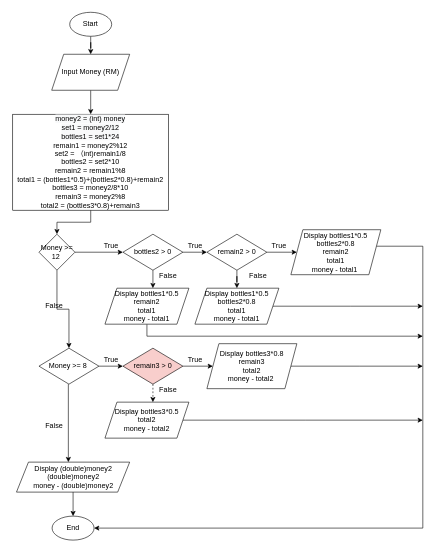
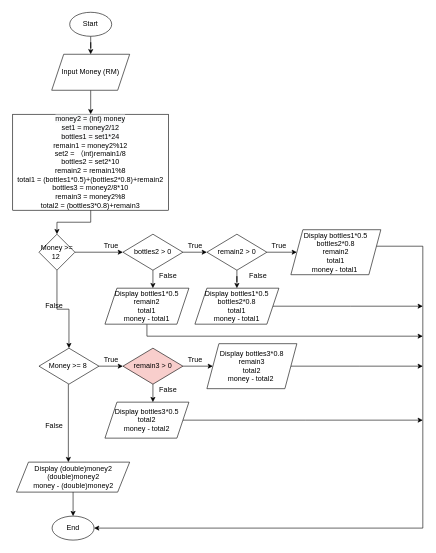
(153, 391) -> (153, 391)
